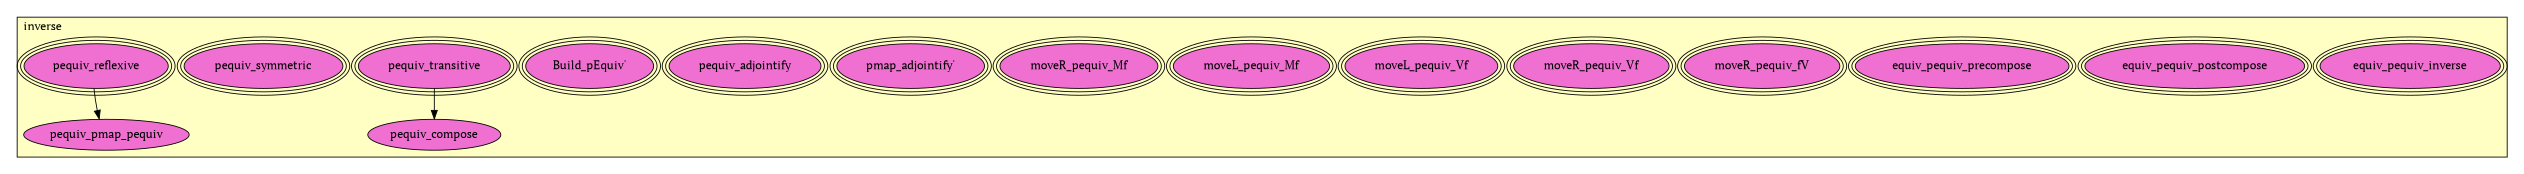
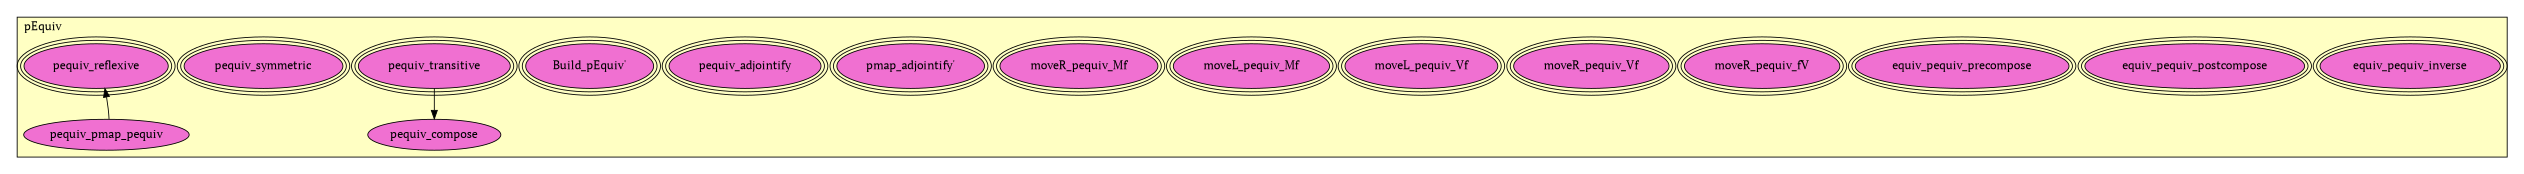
(43, 27) -> (43, 27)
(95, 99) -> (108, 108)
